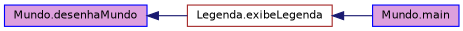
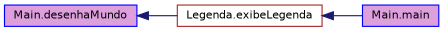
(76, 16) -> (71, 16)
(416, 16) -> (401, 16)
